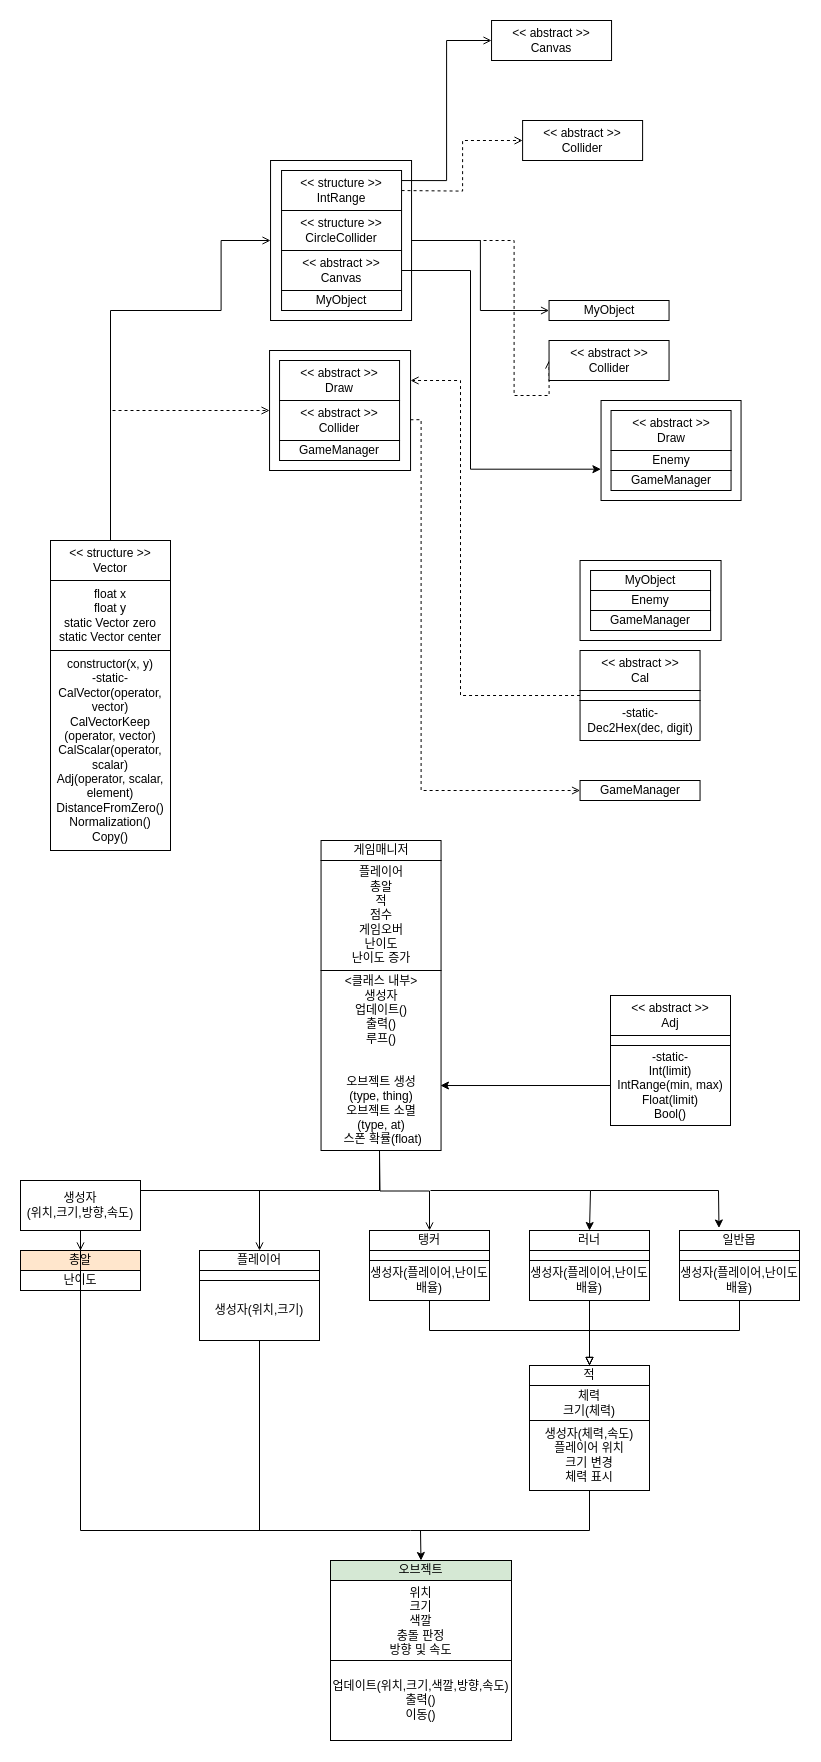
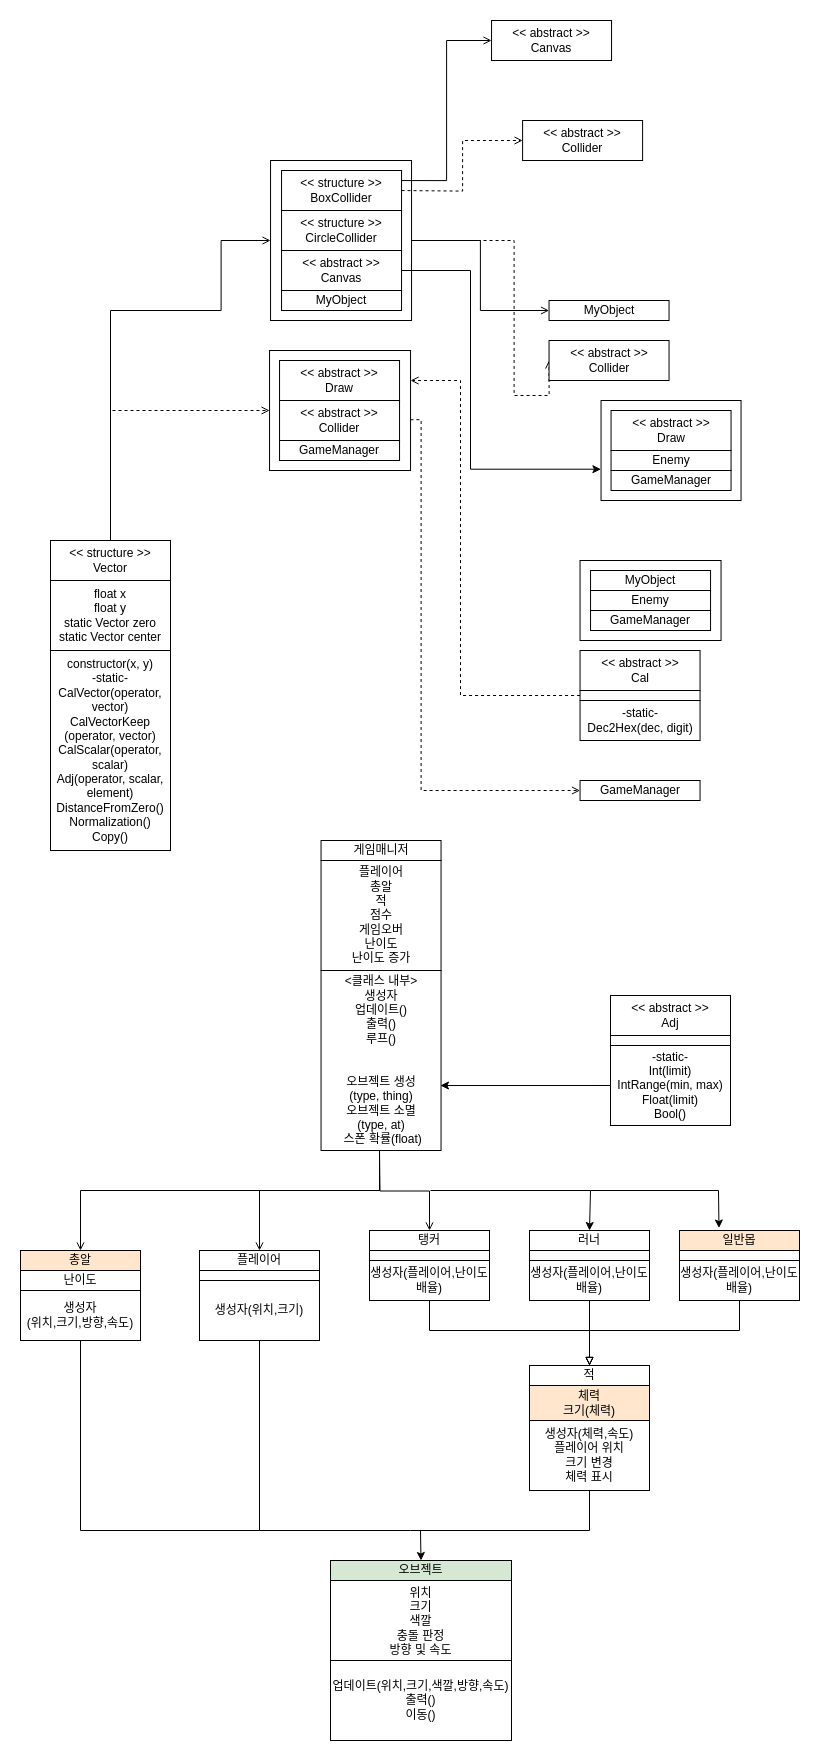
(342, 191) -> (342, 191)
(81, 1206) -> (81, 1316)
(740, 1241) -> (740, 1241)
(590, 1403) -> (590, 1403)
